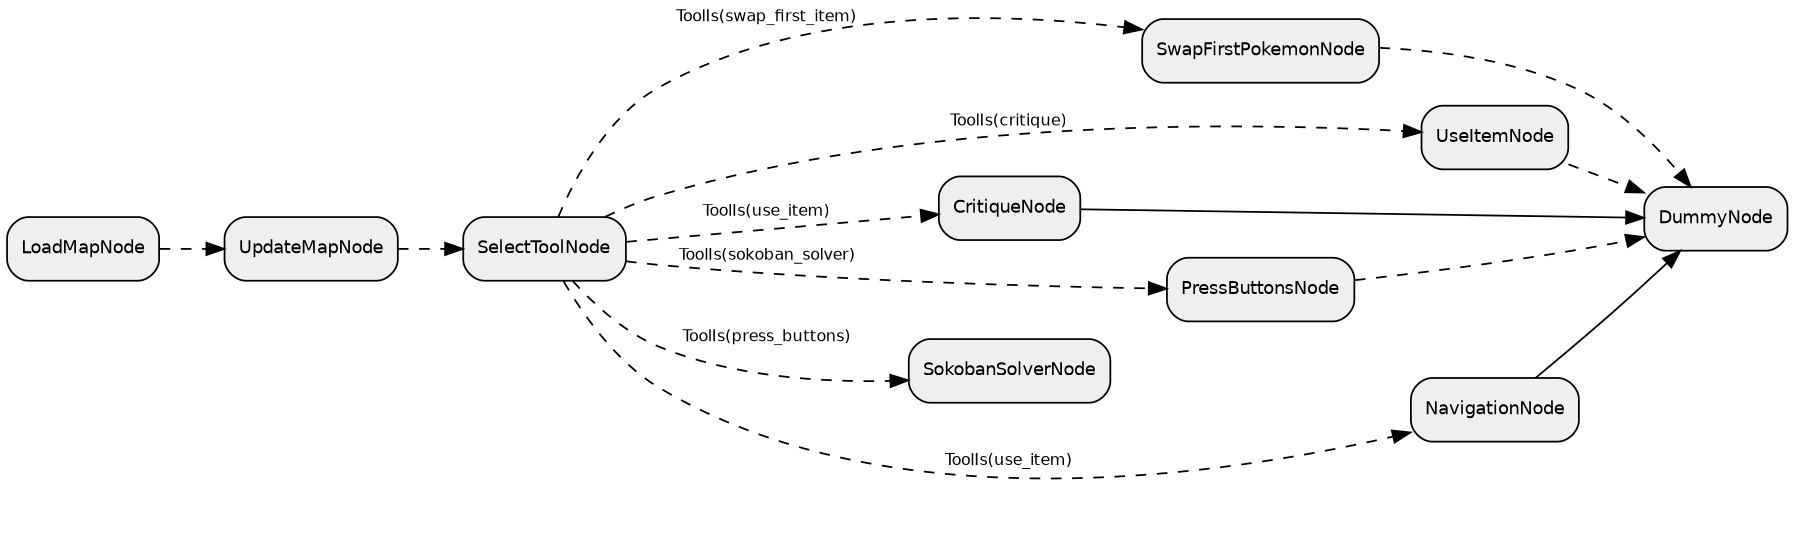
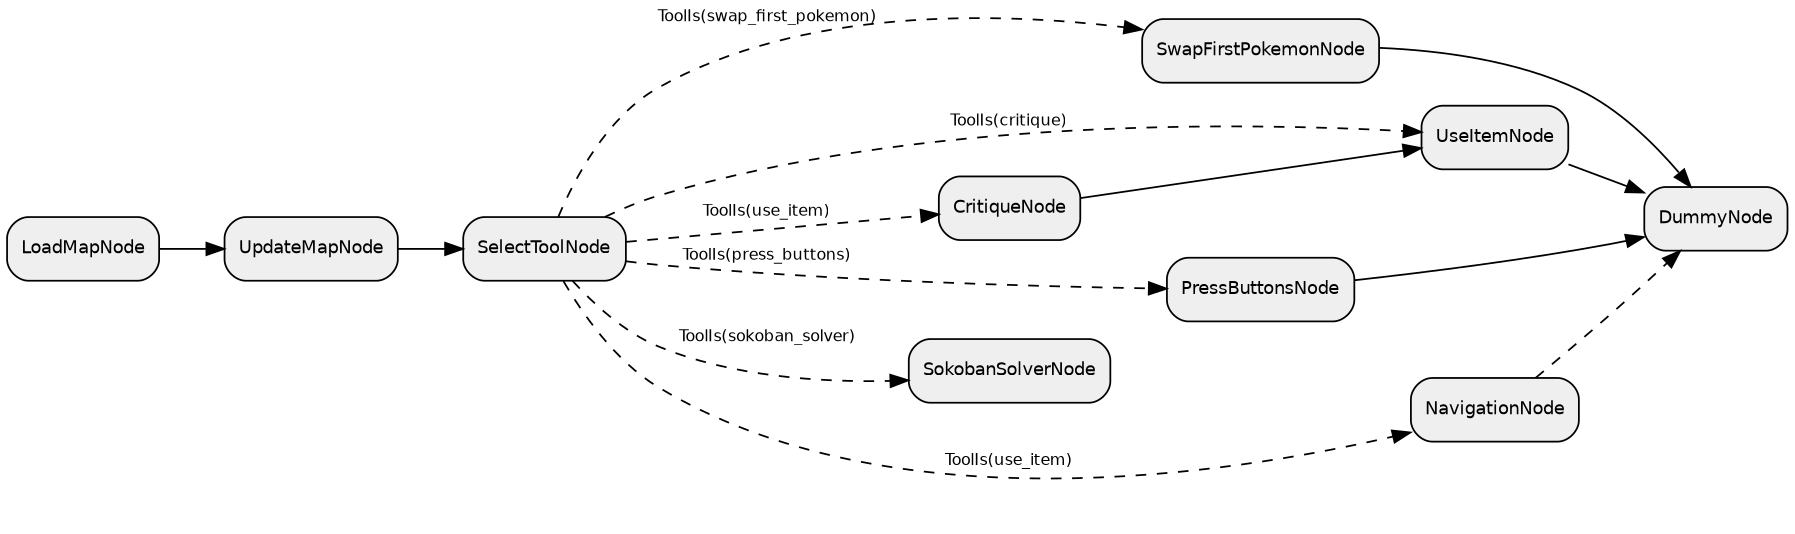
(767, 17) -> (767, 17)
(1544, 76) -> (1544, 76)
(1598, 175) -> (1598, 175)
(1353, 213) -> (1242, 174)
(183, 249) -> (183, 249)
(421, 249) -> (421, 249)
(767, 256) -> (767, 256)
(1491, 263) -> (1491, 263)
(1602, 321) -> (1602, 321)
(767, 337) -> (767, 337)
